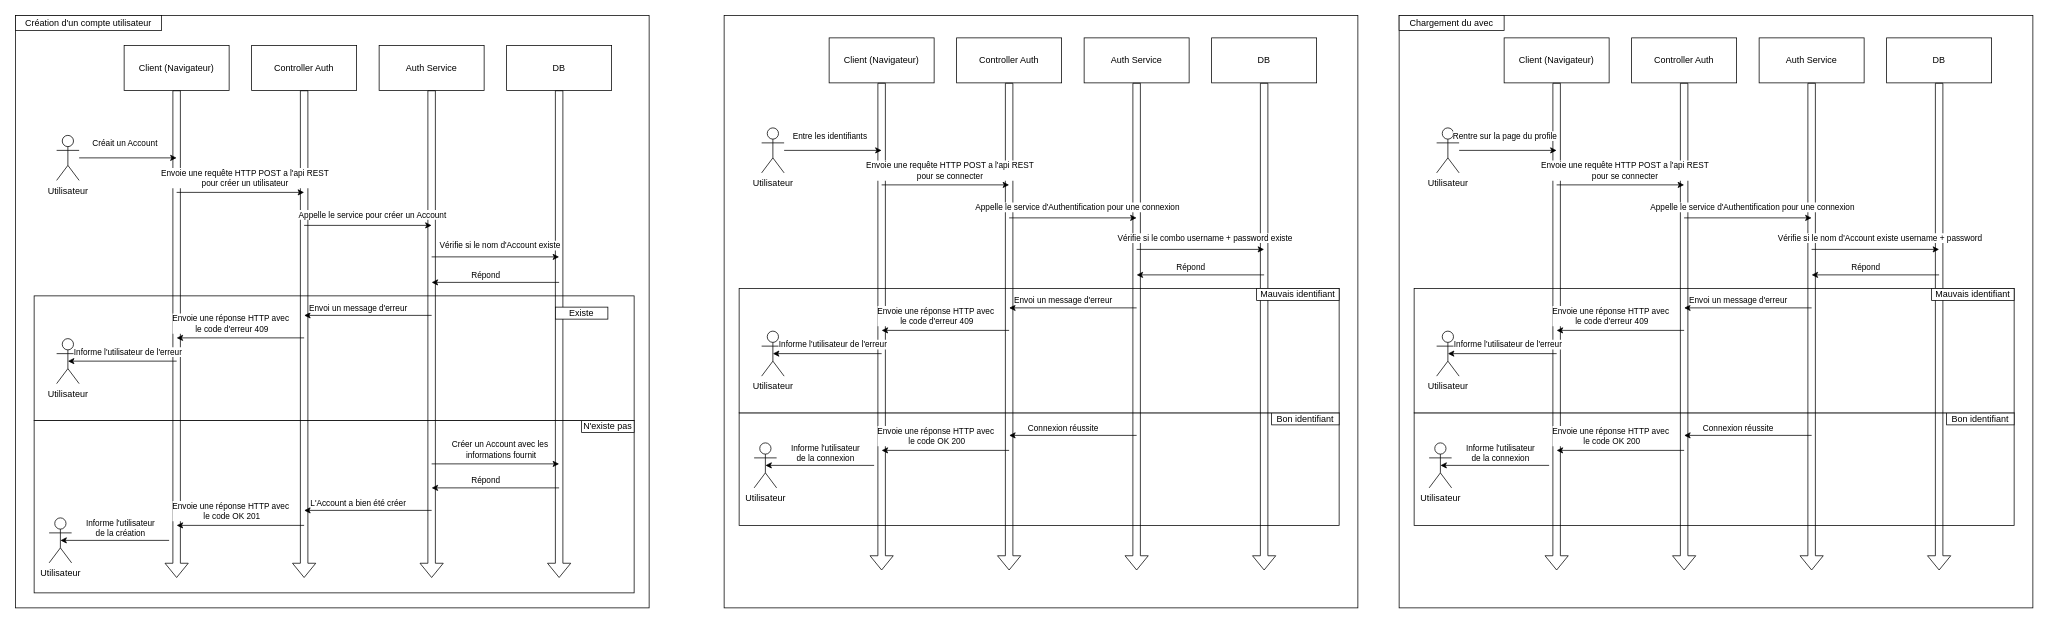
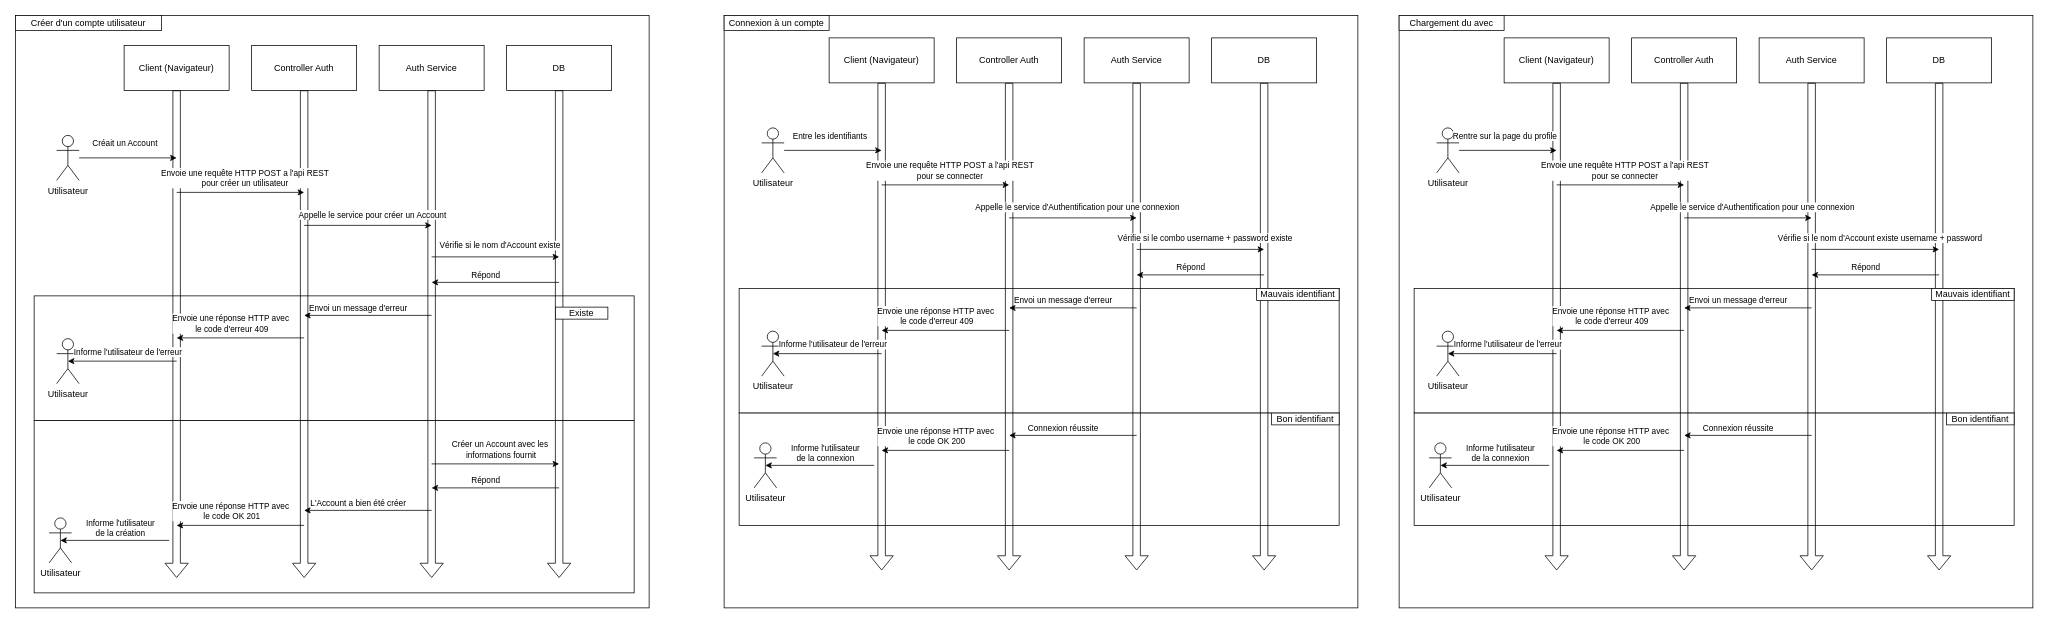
(89, 23) -> (89, 23)
none -> (777, 23)
(608, 426) -> none
